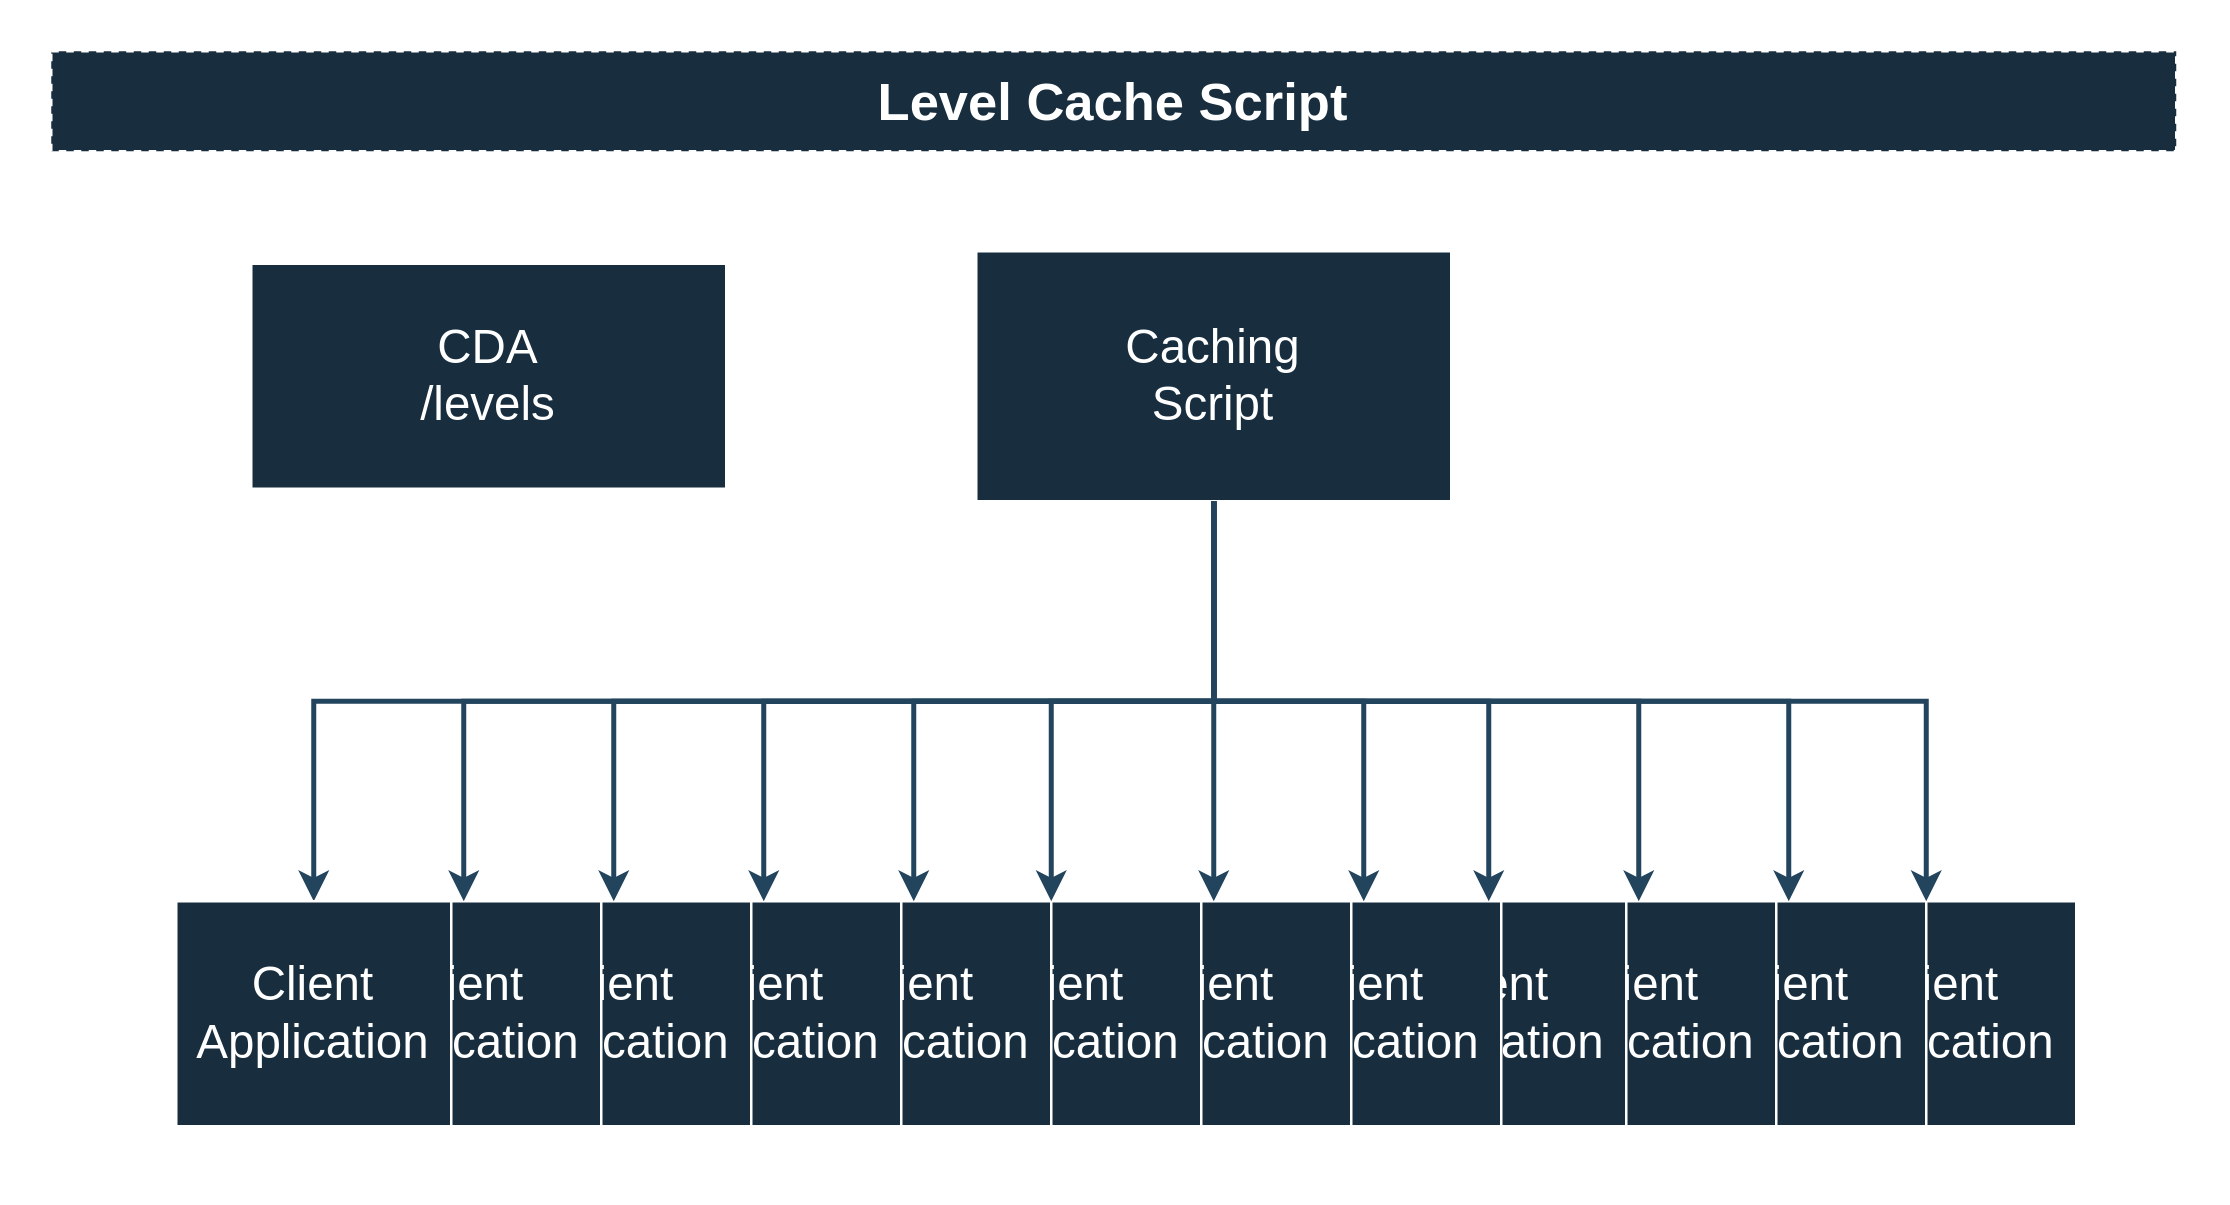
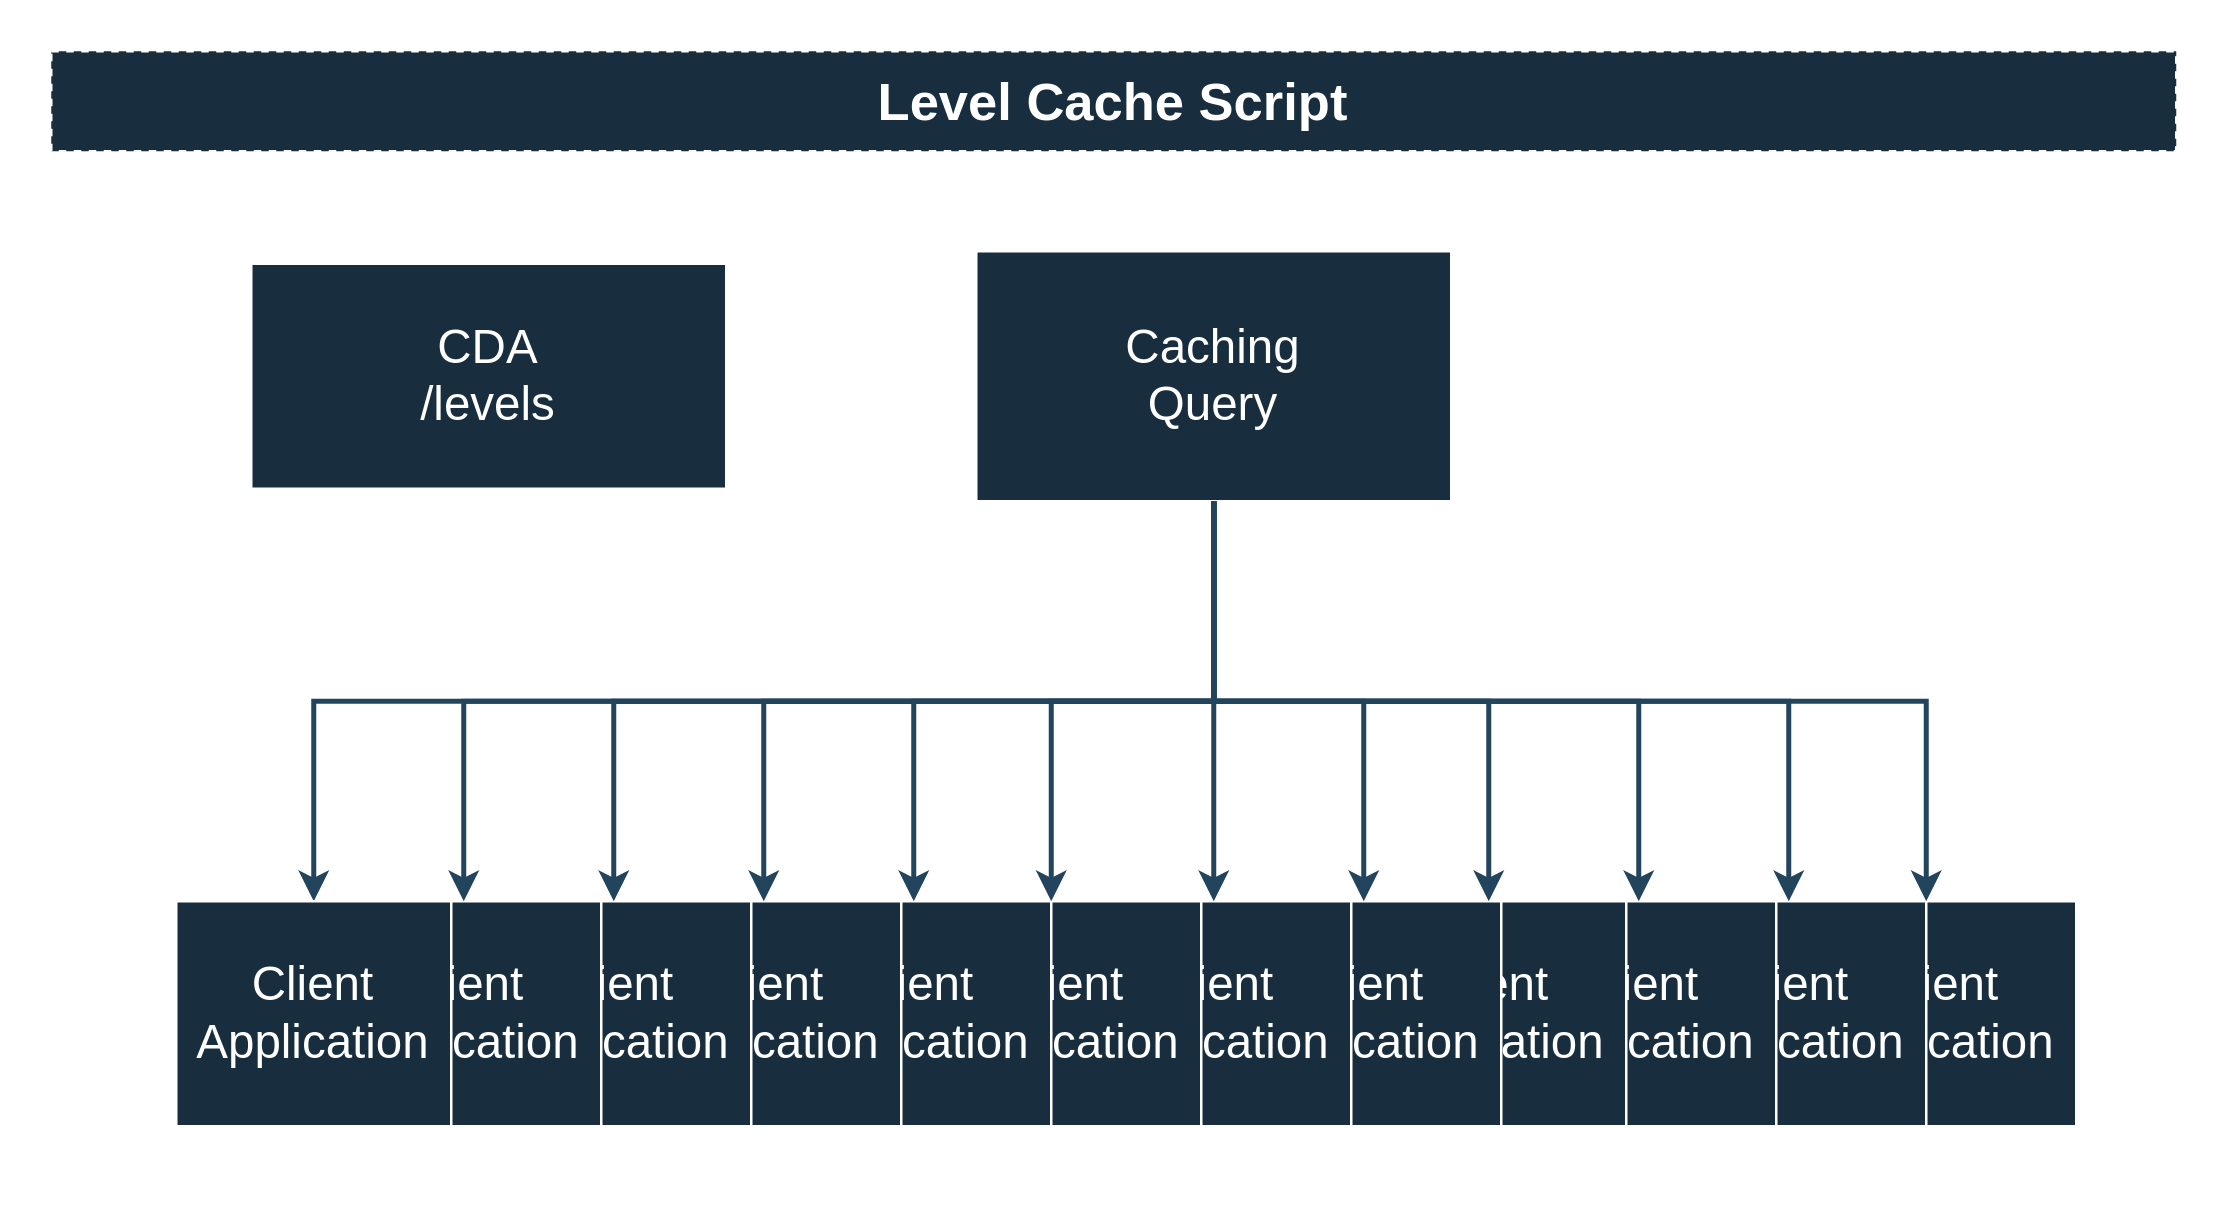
(1214, 376) -> (1214, 376)
